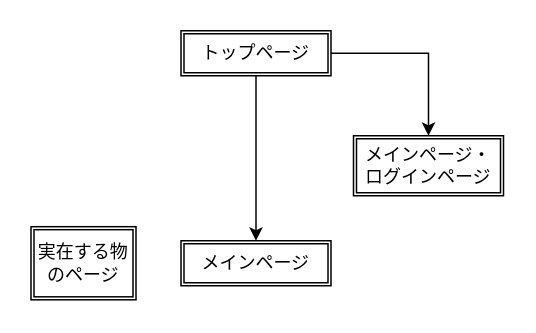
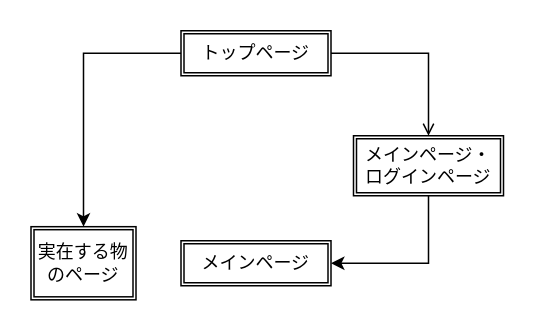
(428, 124) -> (428, 126)
(256, 153) -> (83, 86)
none -> (418, 263)
